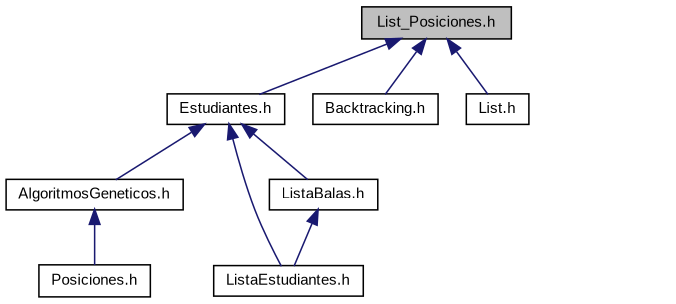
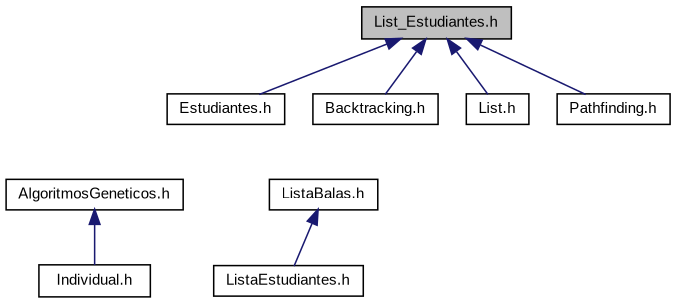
(437, 23) -> (437, 23)
none -> (614, 109)
(154, 156) -> none
(280, 157) -> none
(253, 204) -> none
(95, 281) -> (95, 281)
